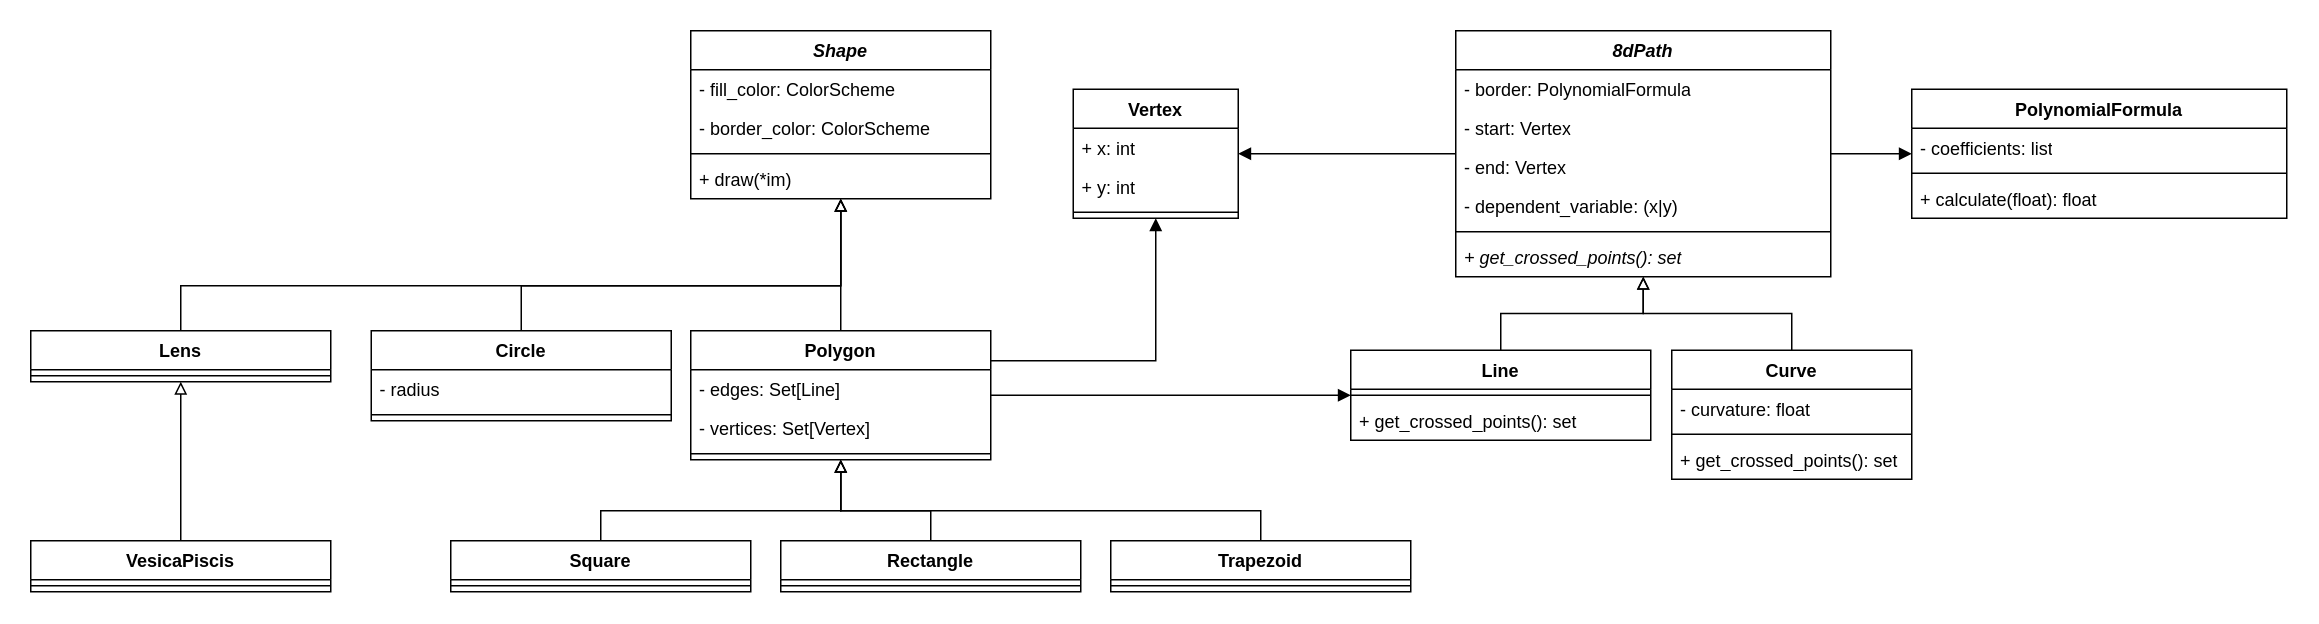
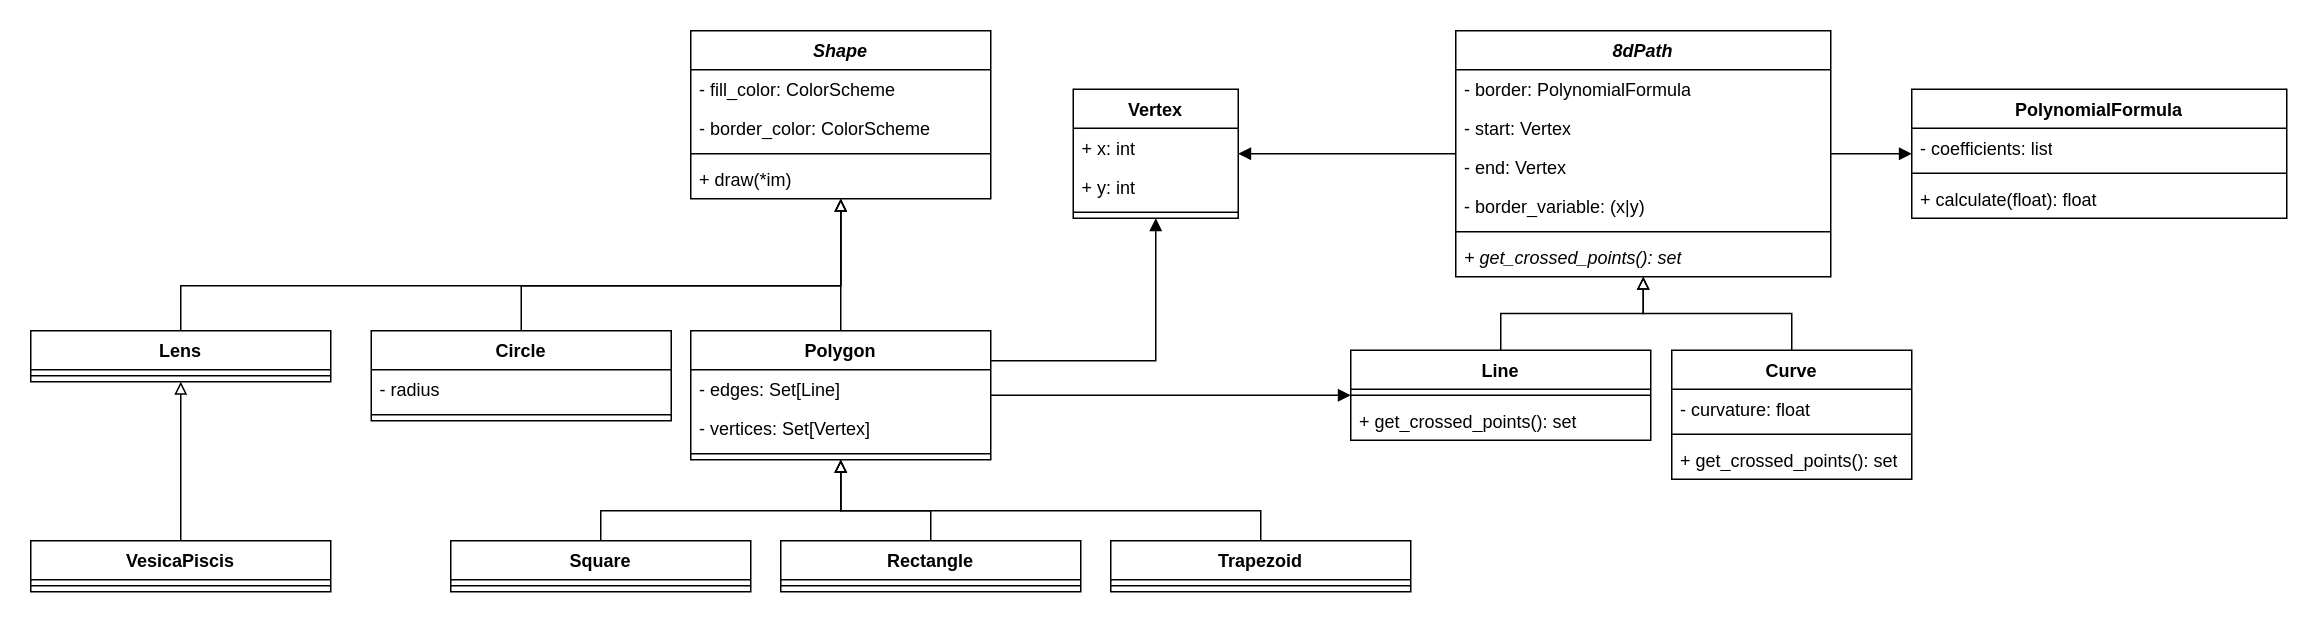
(1587, 208) -> (1572, 208)
